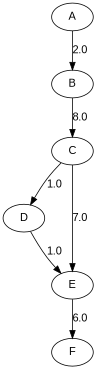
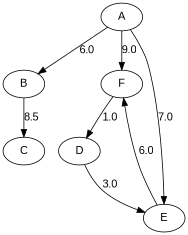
none -> (122, 47)
(80, 50) -> (87, 50)
(80, 118) -> (31, 118)
(46, 180) -> (101, 114)
(72, 214) -> (157, 111)
(54, 252) -> (110, 185)
